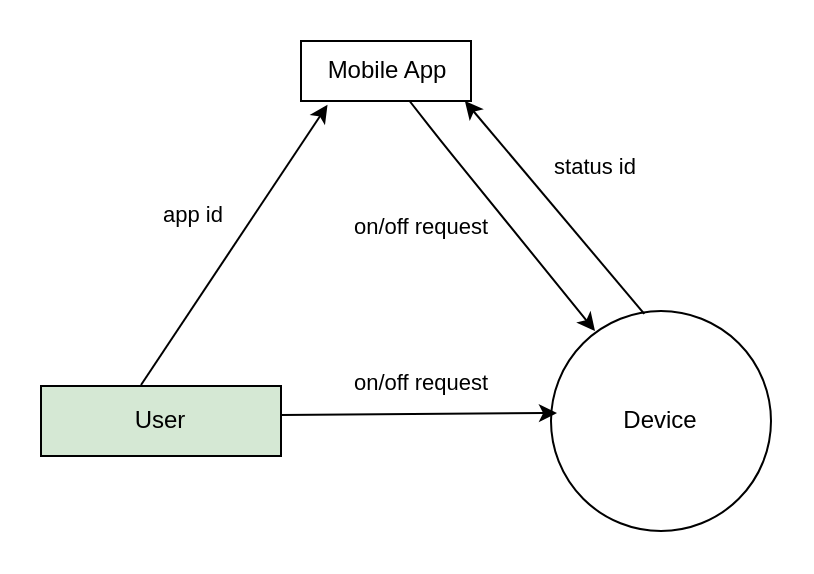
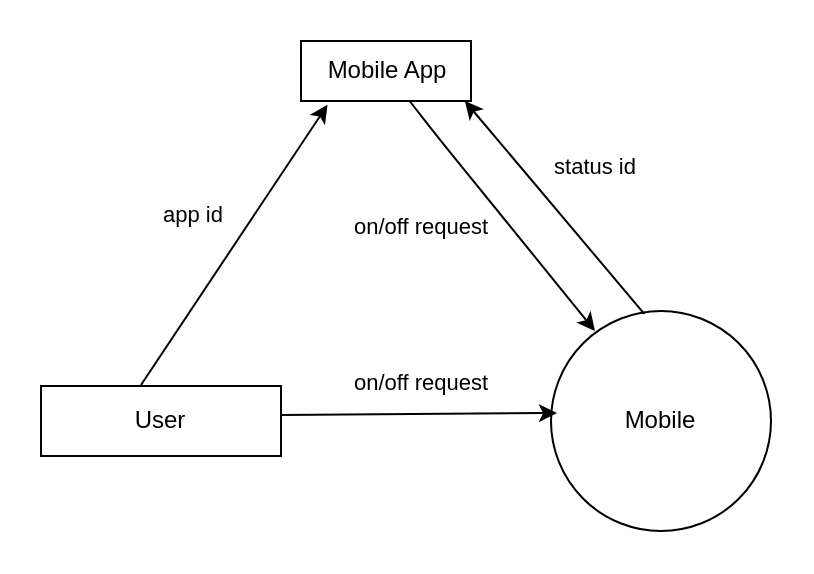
(161, 421) -> (161, 421)
(661, 421) -> (661, 421)
